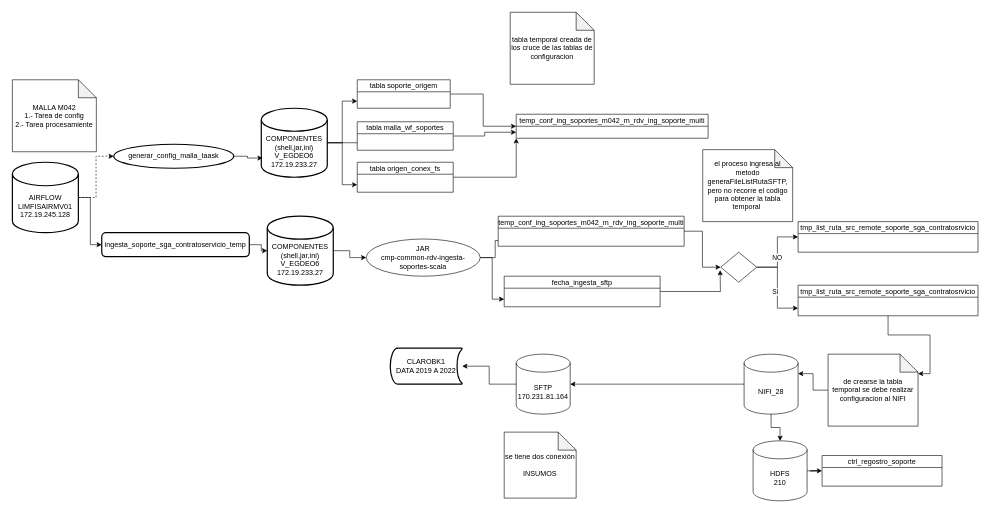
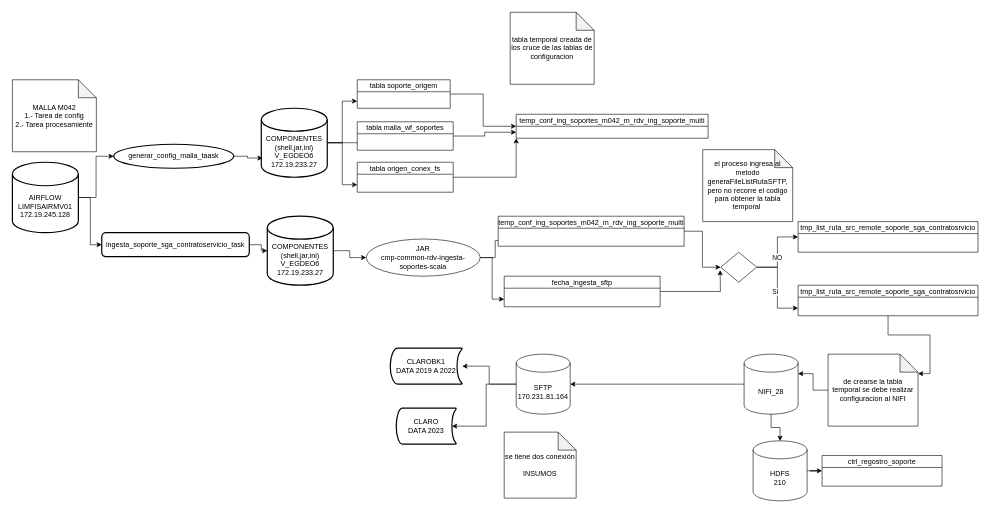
(96, 172) -> (96, 172)
(176, 245) -> (176, 245)
none -> (486, 384)
none -> (426, 426)
